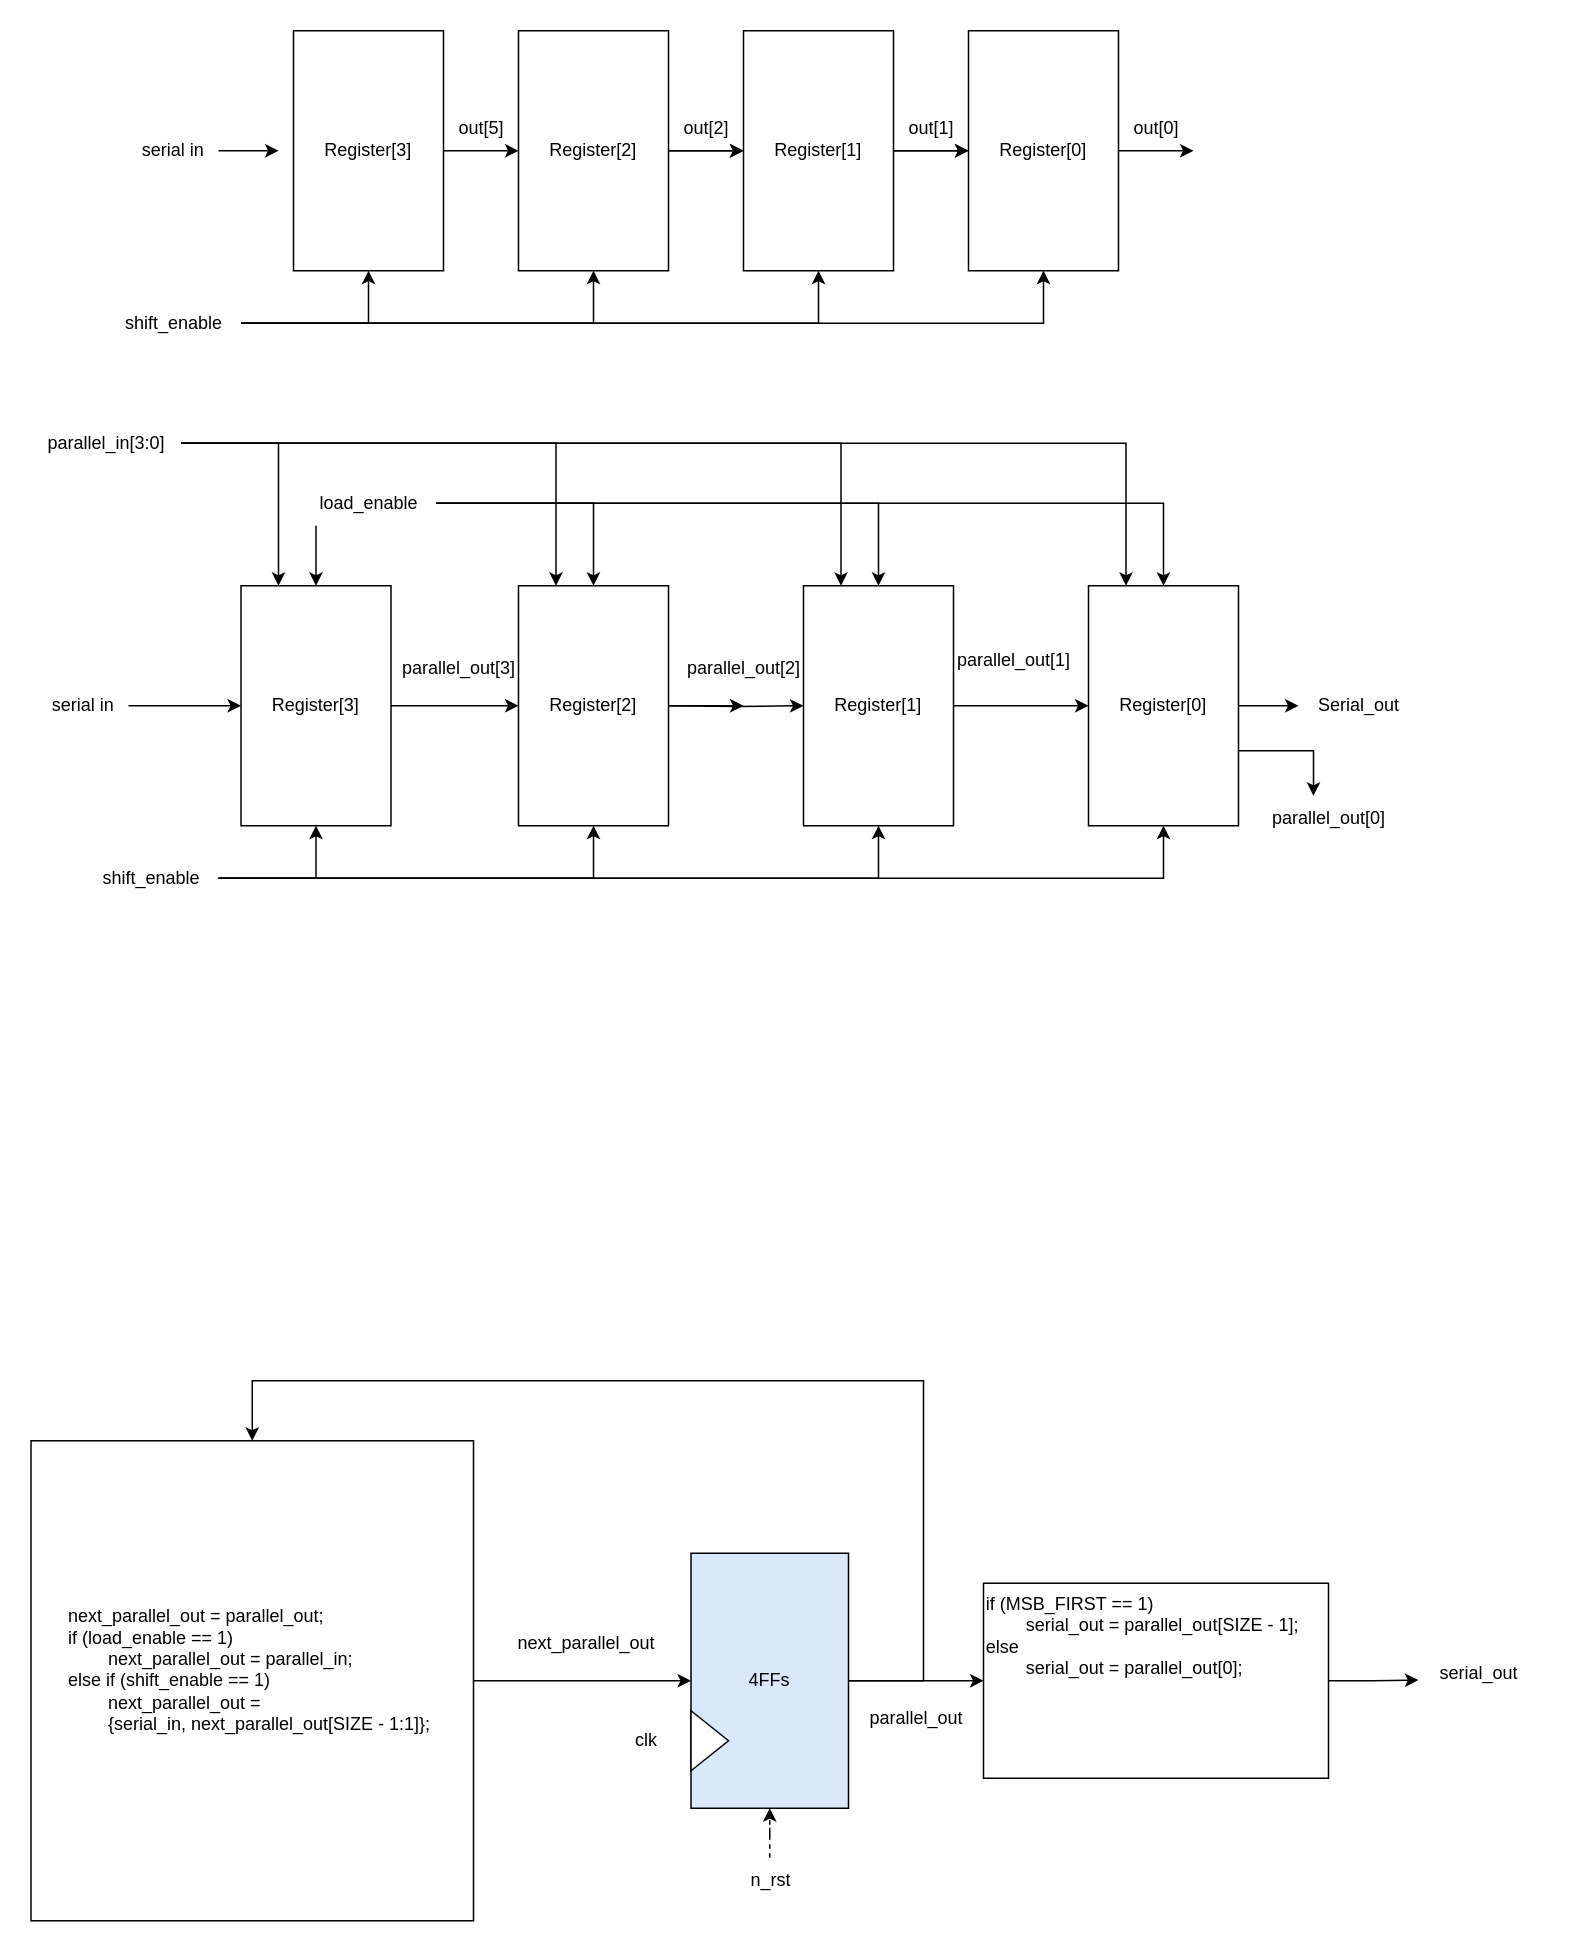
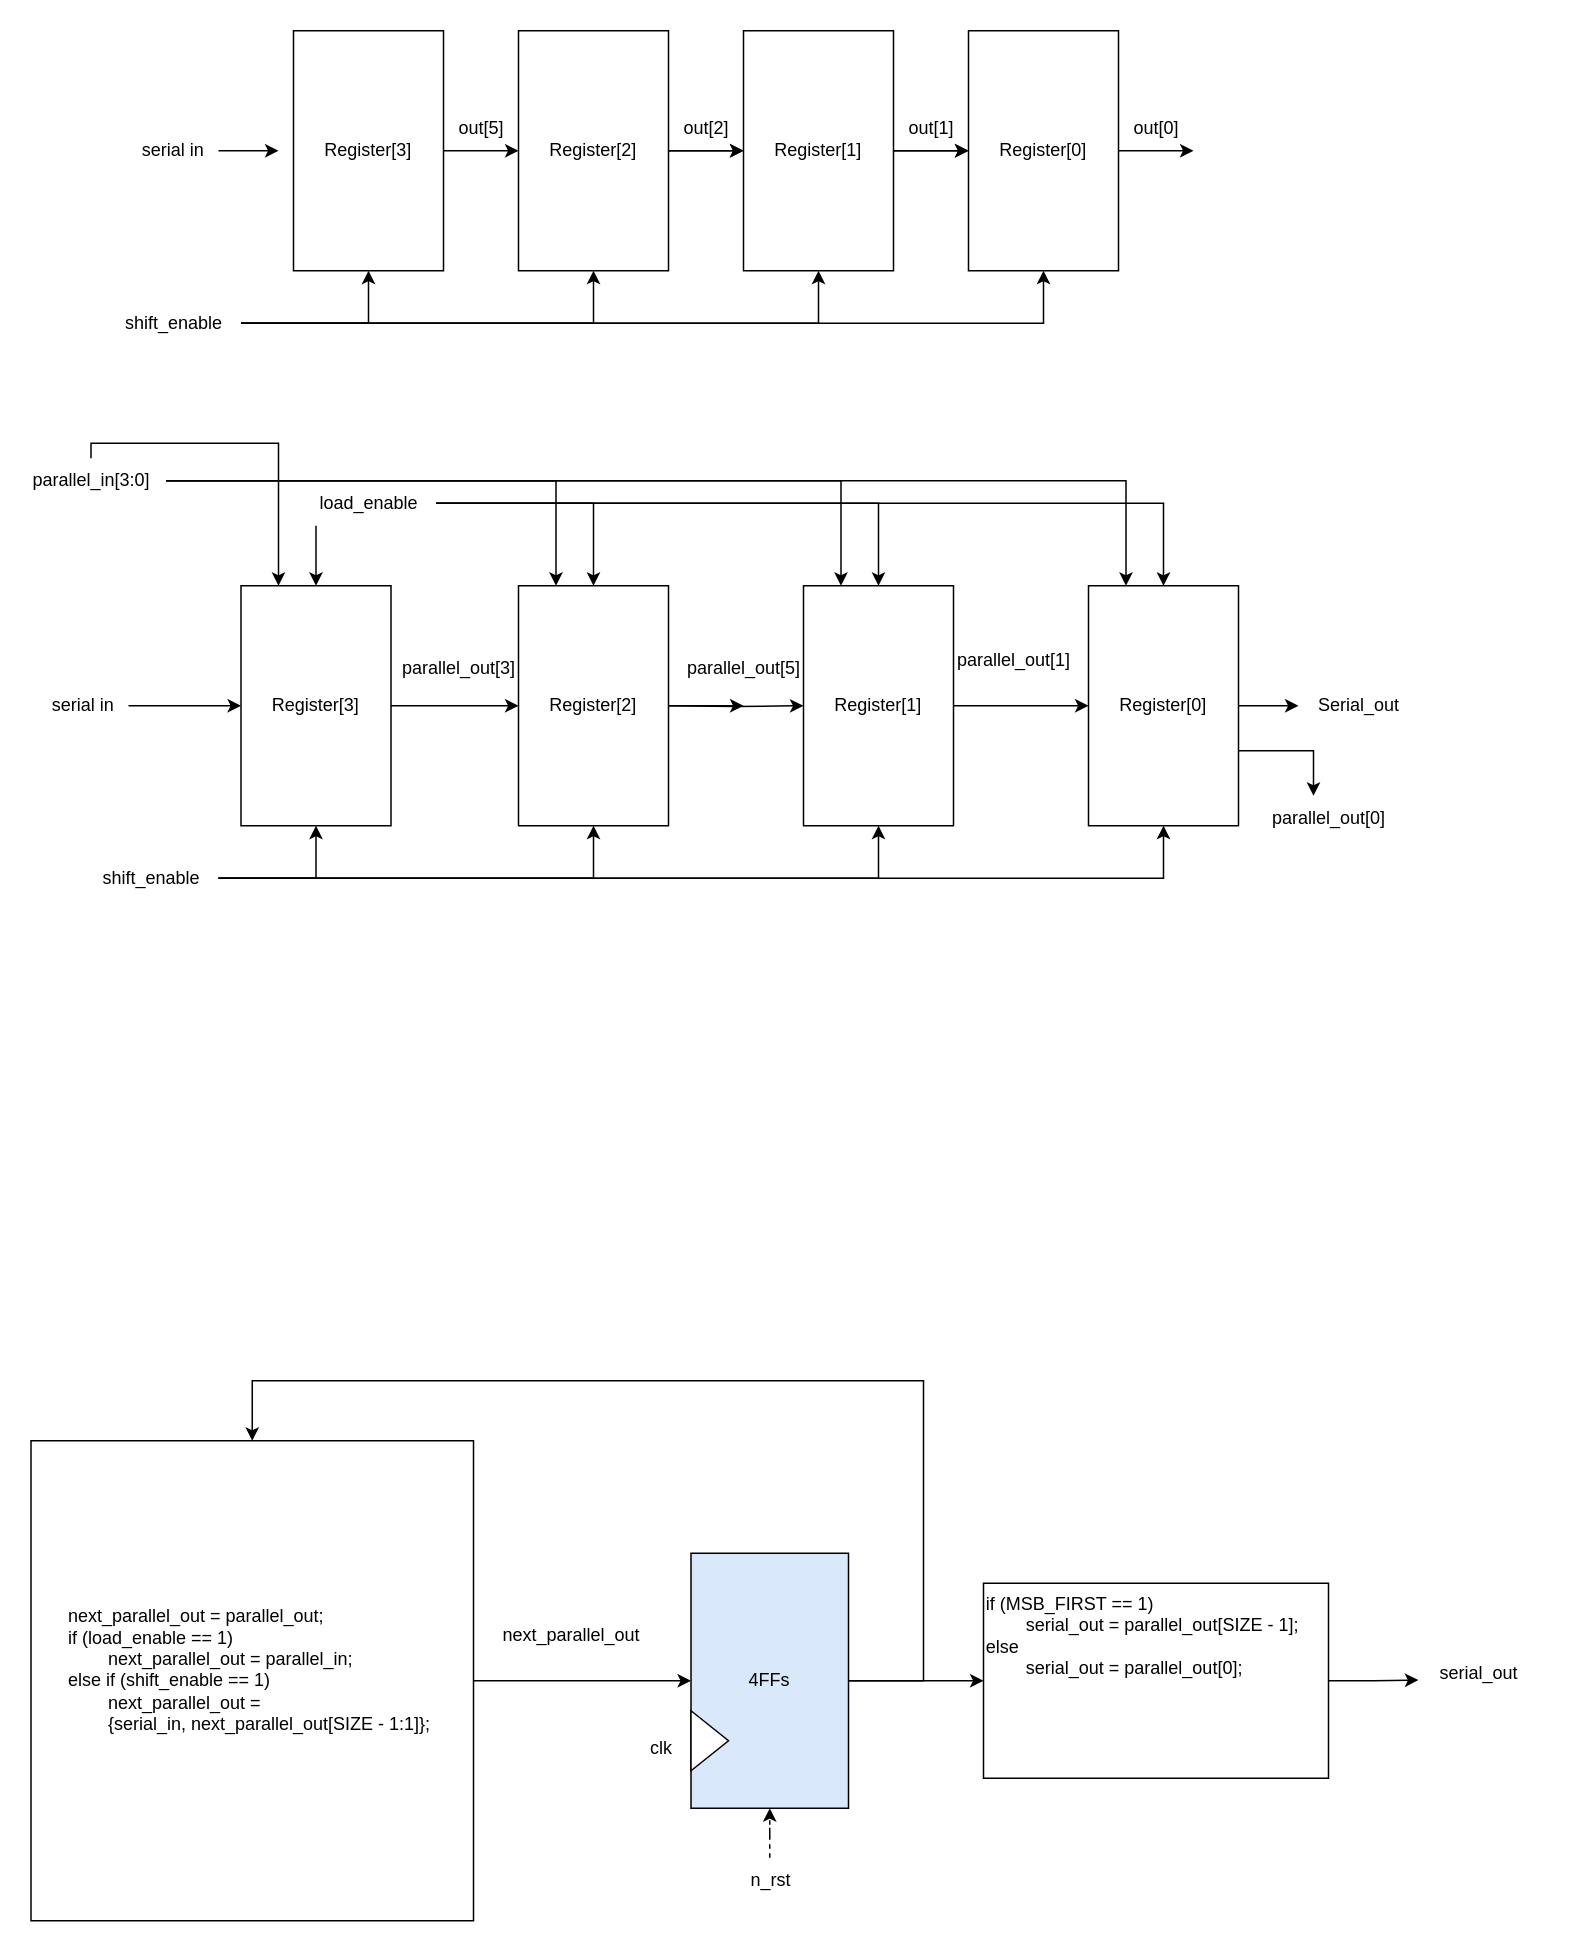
(106, 443) -> (91, 481)
(744, 668) -> (744, 668)
(586, 1643) -> (571, 1636)
(916, 1718) -> none
(646, 1741) -> (661, 1748)
